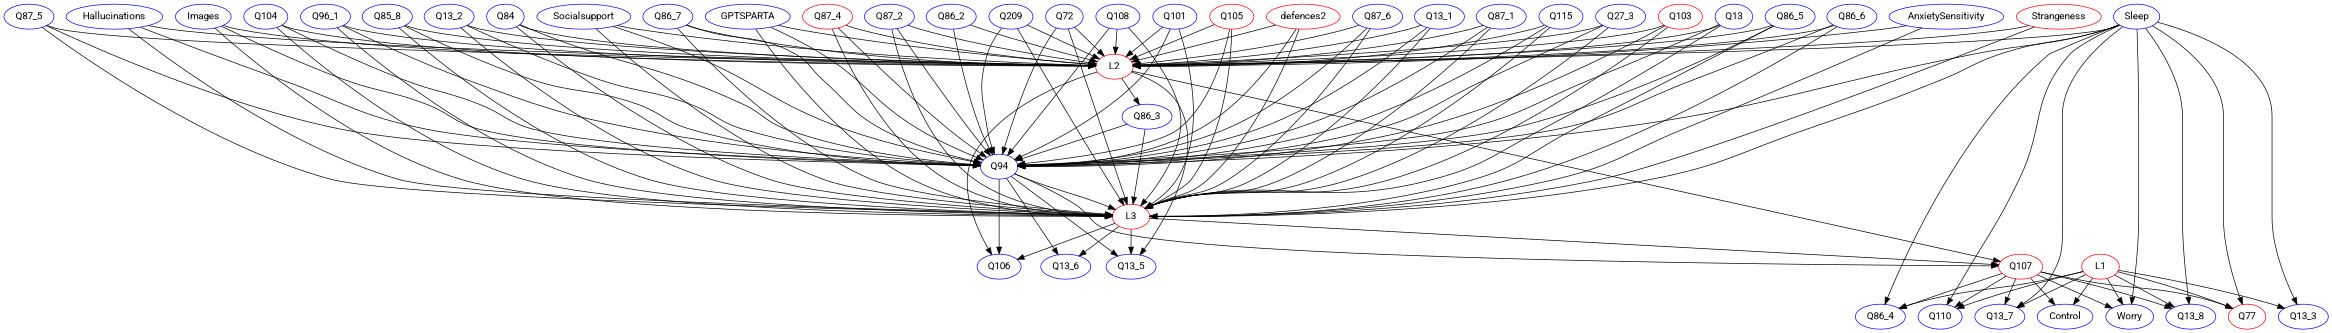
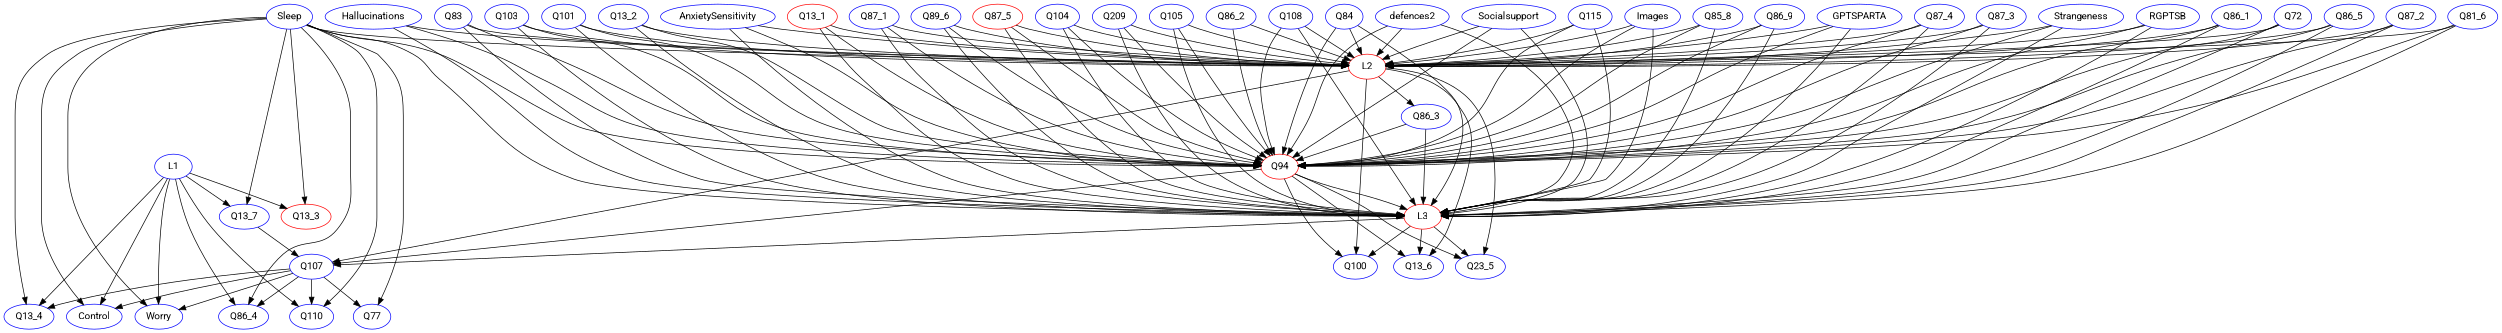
(29, 17) -> (998, 17)
(326, 17) -> (2237, 17)
(668, 17) -> (1780, 17)
(828, 17) -> (1939, 17)
(1232, 17) -> (1171, 17)
(1303, 17) -> (1412, 17)
(1378, 17) -> (2473, 17)
(1439, 17) -> (812, 17)
(1621, 17) -> (2001, 17)
(1680, 17) -> (507, 17)
(1734, 17) -> (453, 17)
(1852, 17) -> (936, 17)
(2059, 17) -> (2081, 17)
none -> (2168, 17)
none -> (50, 80)
none -> (1469, 126)
none -> (974, 136)
none -> (1687, 137)
(999, 167) -> (1280, 167)
(999, 267) -> (1355, 267)
(1131, 267) -> (1480, 267)
(2021, 267) -> (312, 267)
(2100, 267) -> (173, 167)
(2172, 287) -> none
(2012, 288) -> (275, 240)
(2191, 317) -> (29, 317)
(2247, 317) -> (372, 317)
(2303, 317) -> (306, 217)
